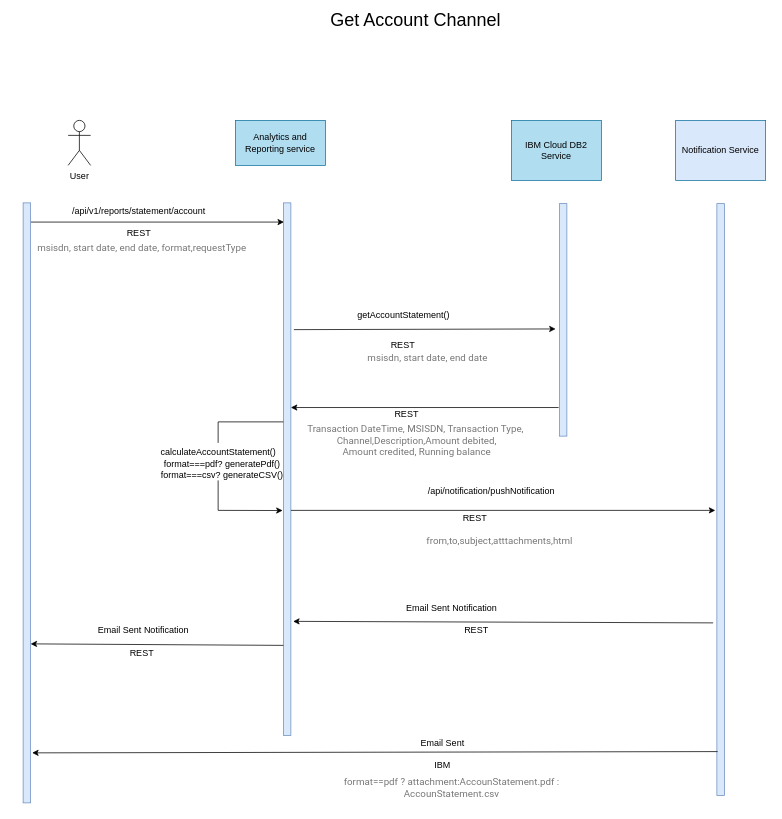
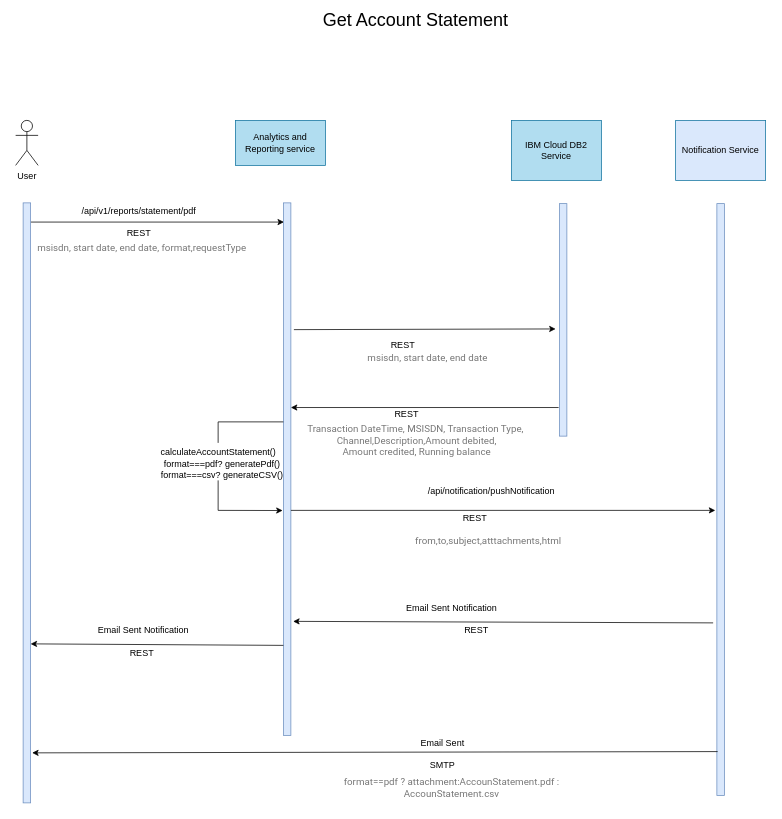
(416, 30) -> (416, 30)
(79, 143) -> (27, 143)
(139, 211) -> (139, 211)
(403, 315) -> none
(499, 540) -> (488, 540)
(443, 765) -> (443, 765)
